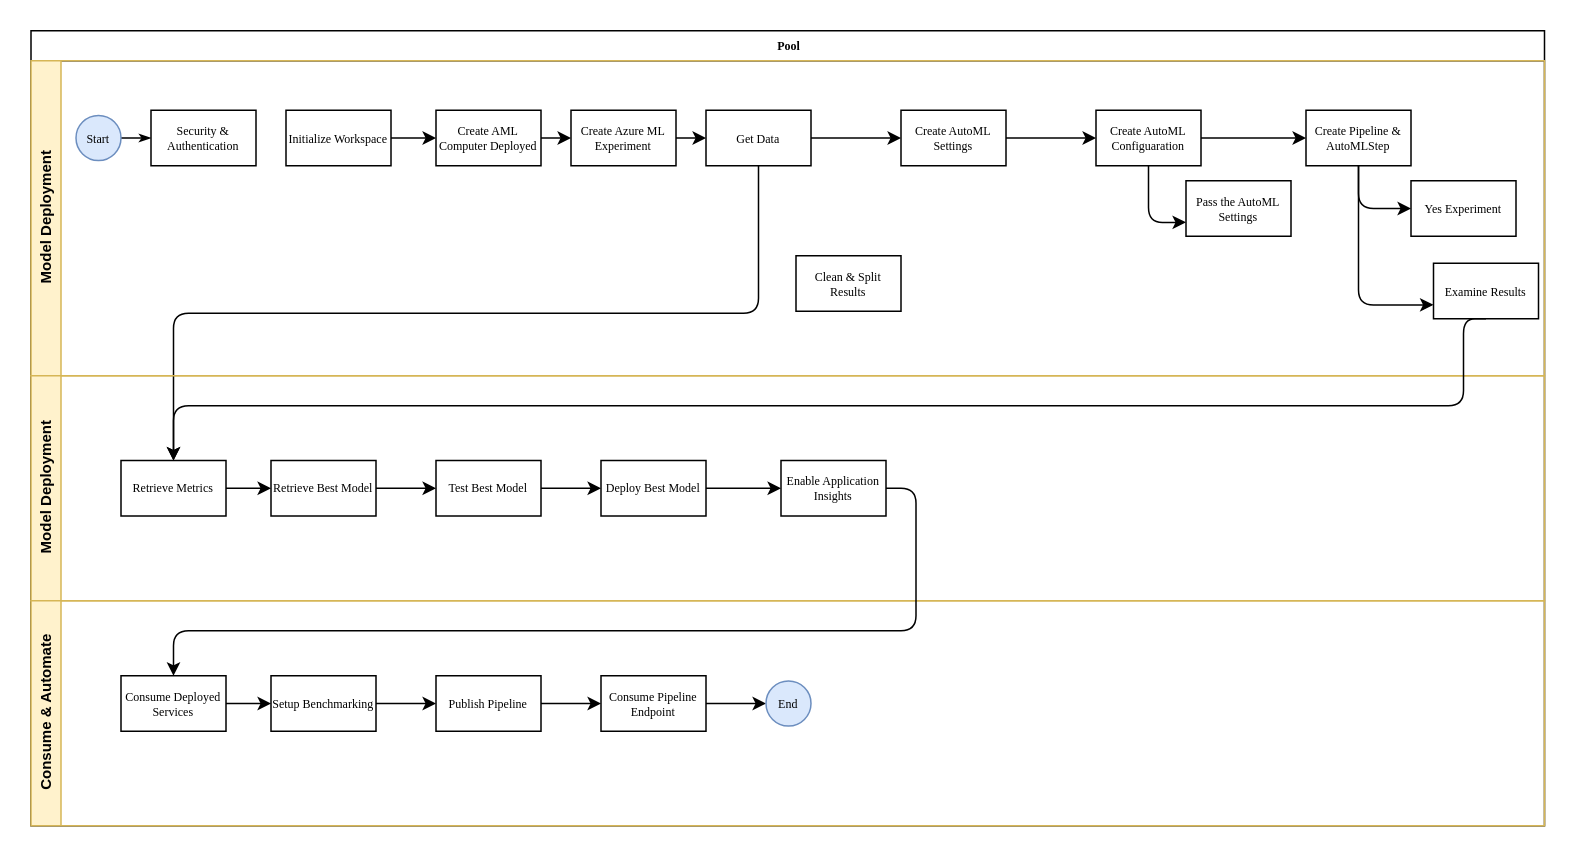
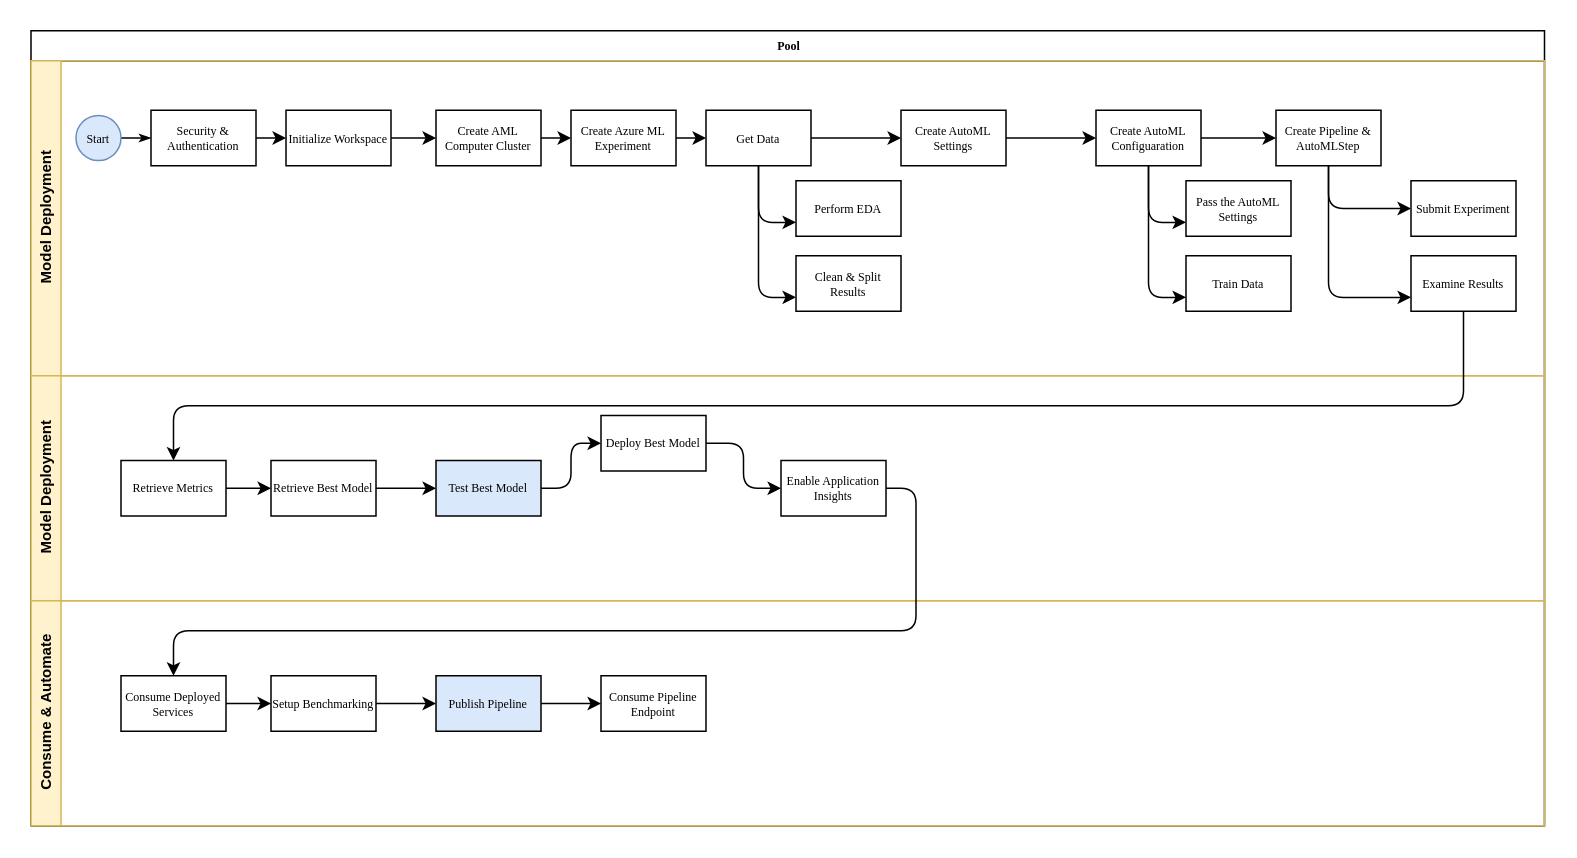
none -> (272, 138)
(1358, 138) -> (1328, 138)
(488, 139) -> (488, 139)
none -> (848, 209)
(1463, 209) -> (1463, 209)
none -> (773, 222)
none -> (1148, 266)
none -> (1238, 284)
(1486, 291) -> (1463, 284)
(431, 313) -> (768, 297)
(488, 488) -> (488, 488)
(653, 488) -> (653, 443)
(488, 704) -> (488, 704)
(731, 704) -> none
(788, 704) -> none
